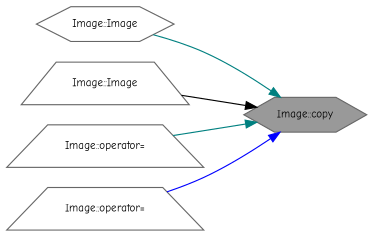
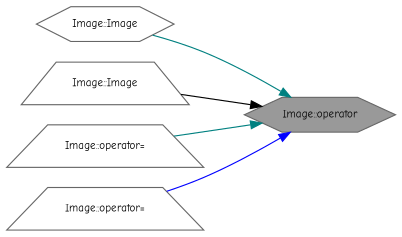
(305, 115) -> (320, 115)
